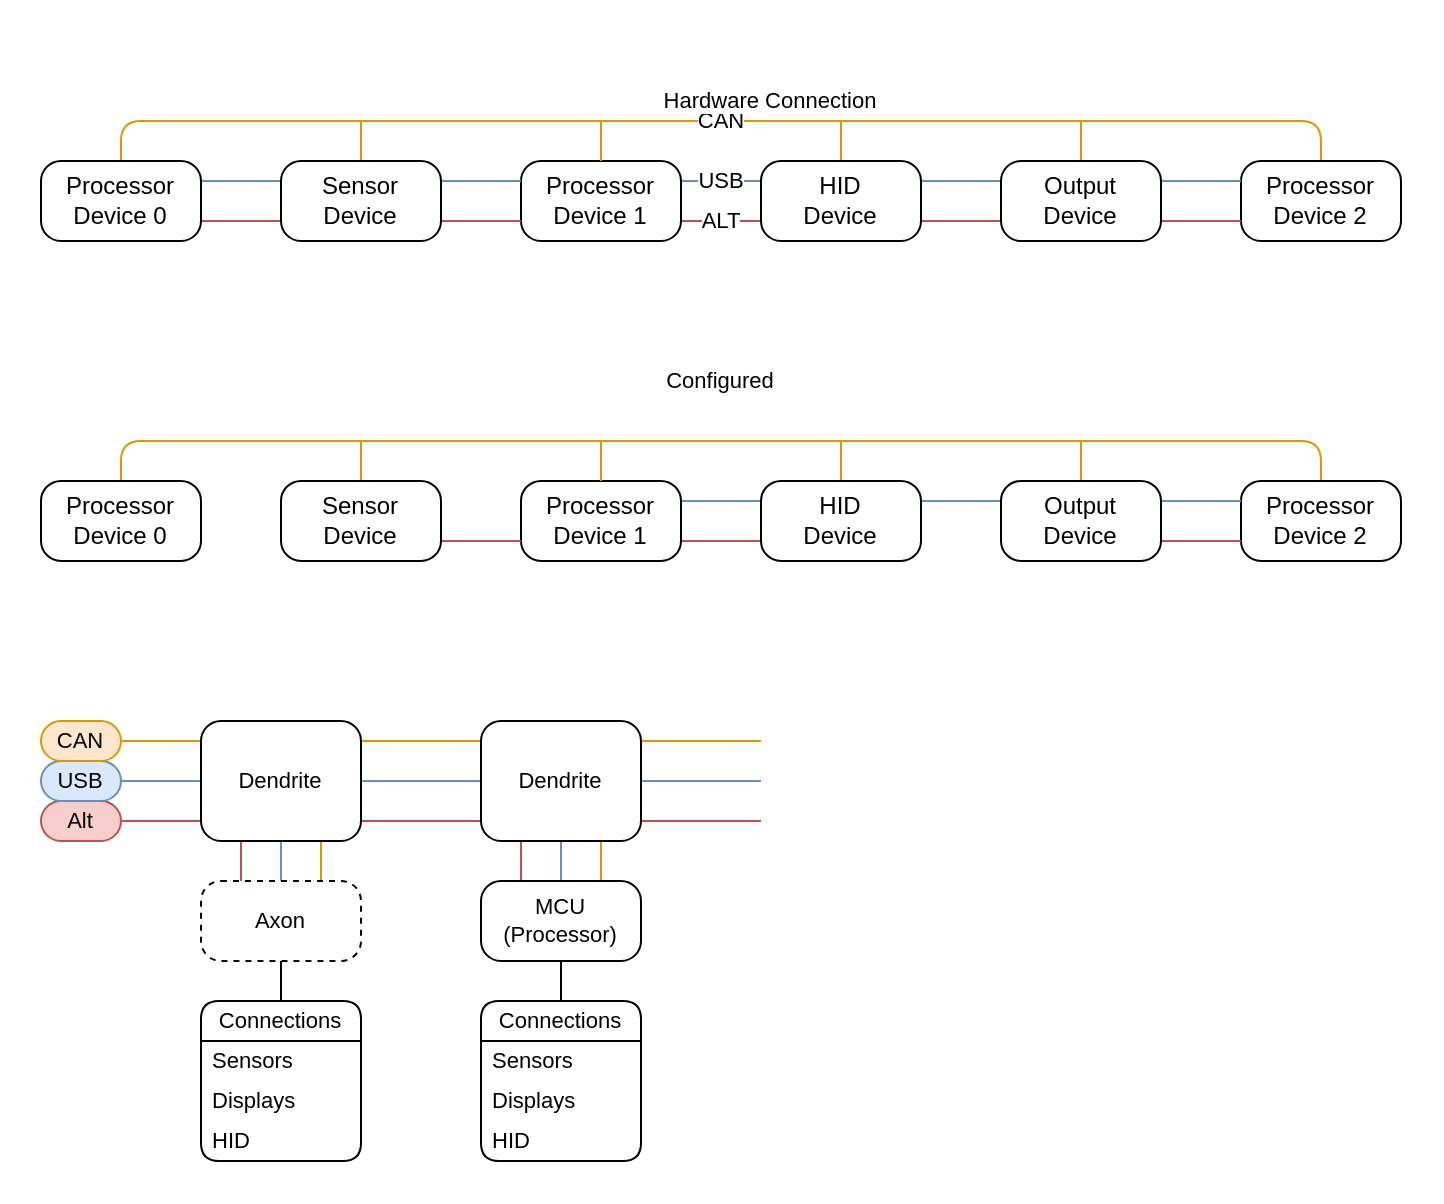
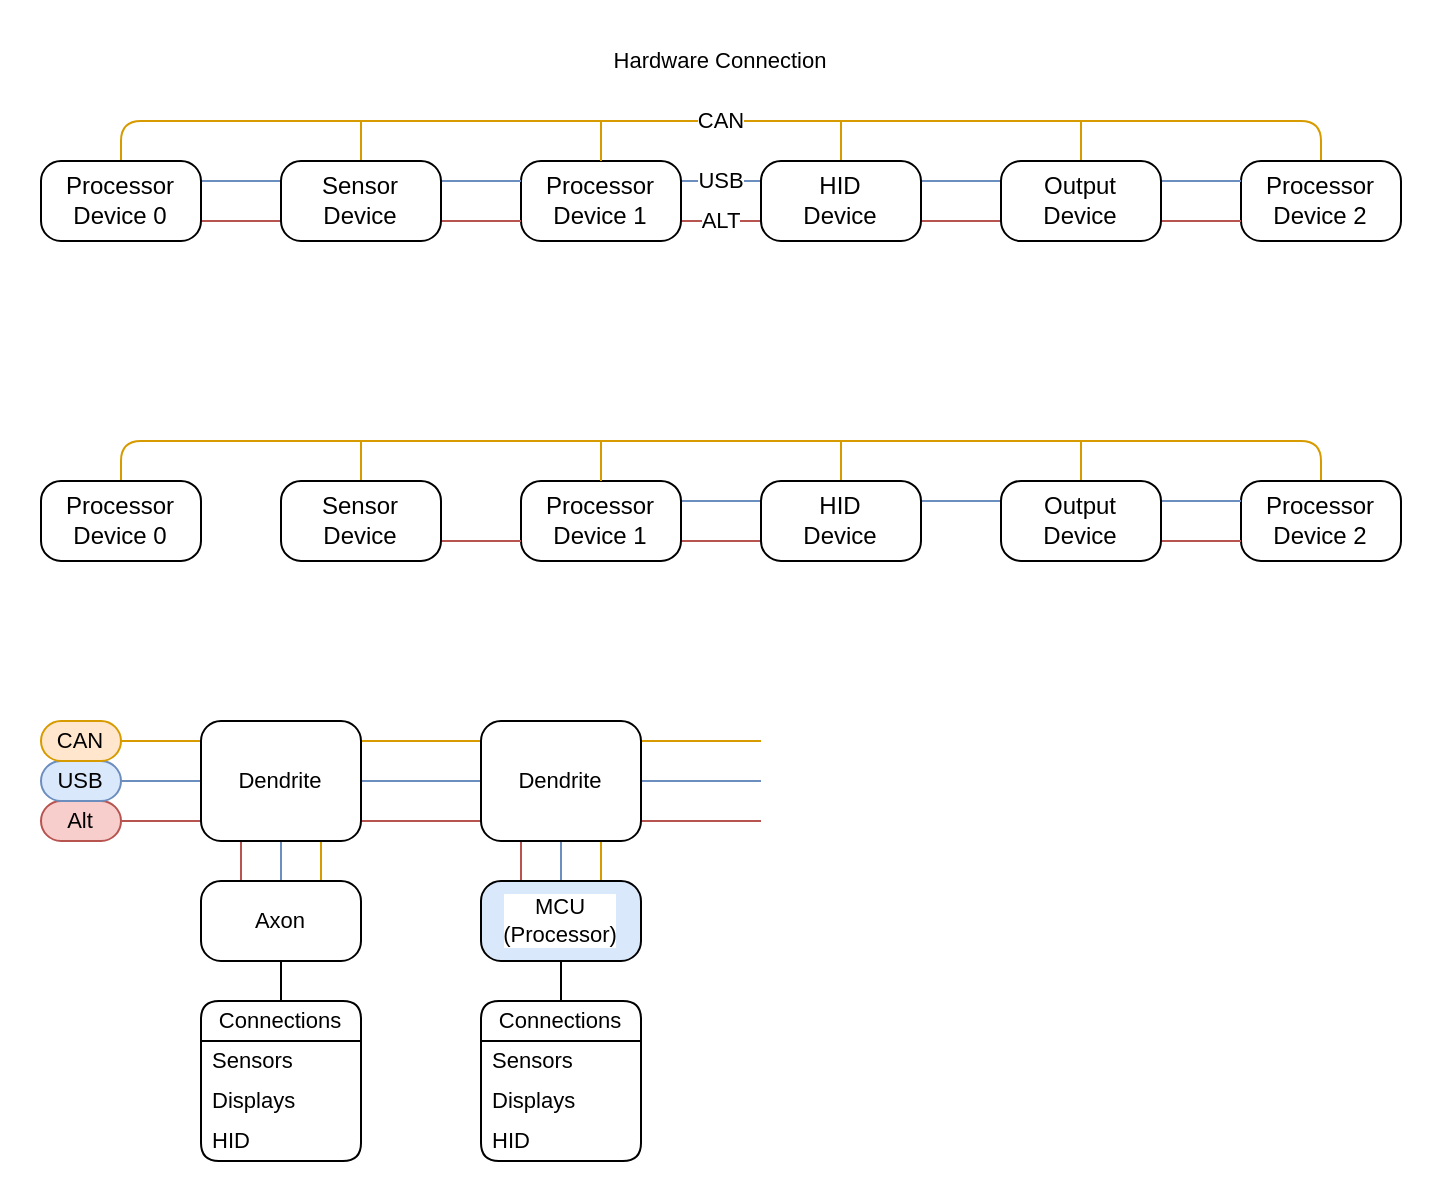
(771, 101) -> (721, 61)
(721, 381) -> none
(281, 921) -> (281, 921)
(561, 921) -> (561, 921)
